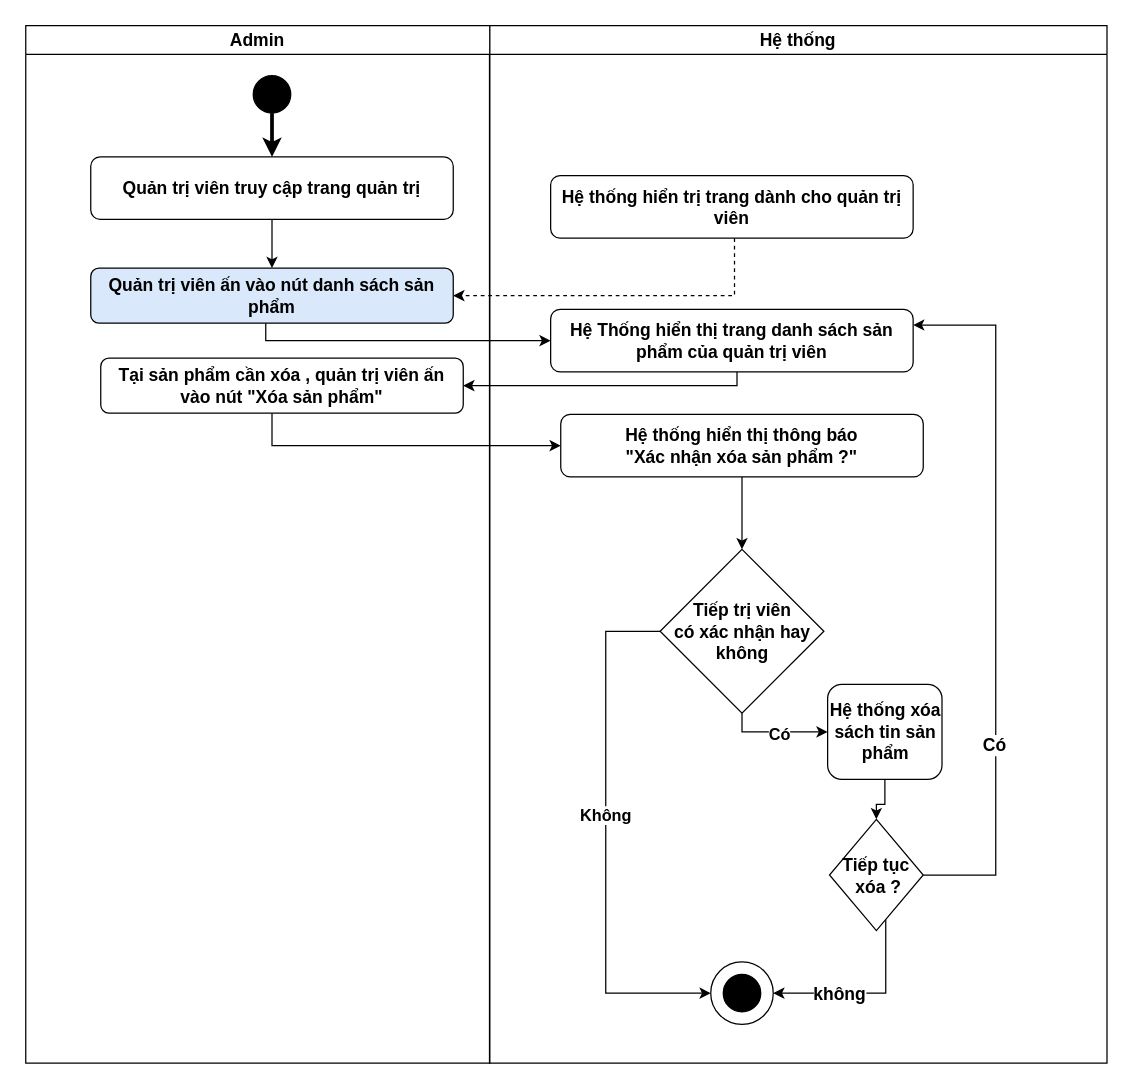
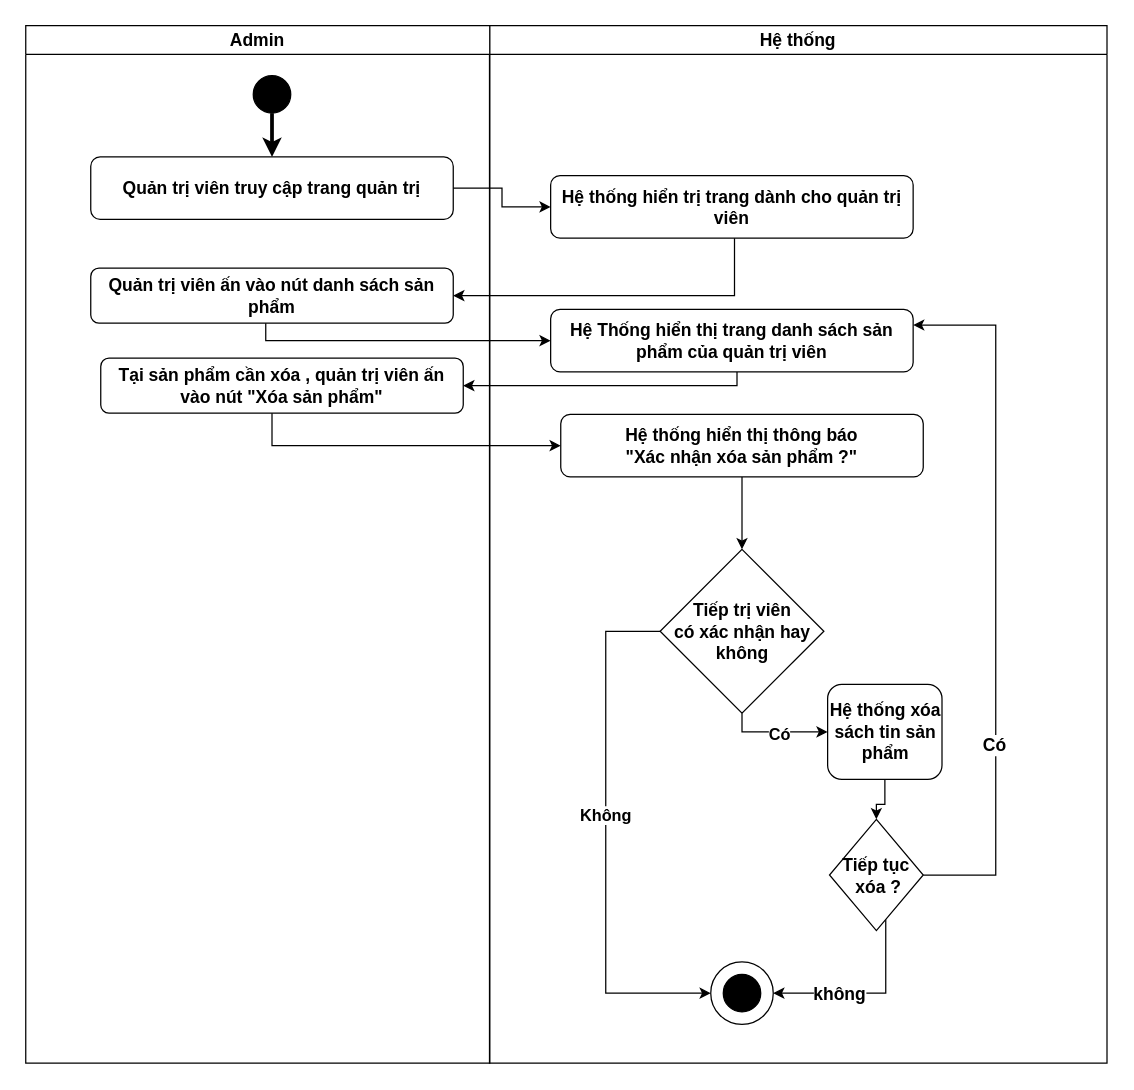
(272, 240) -> (502, 193)
(272, 296) -> (272, 296)
(625, 296) -> (625, 296)
